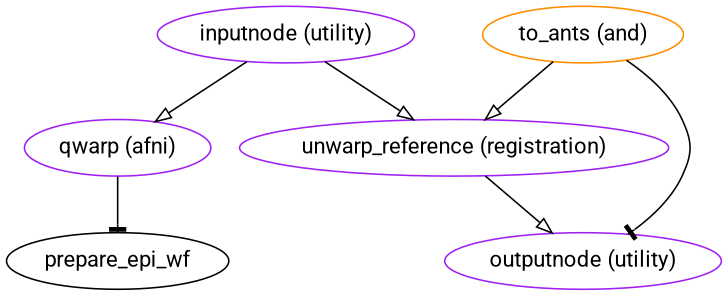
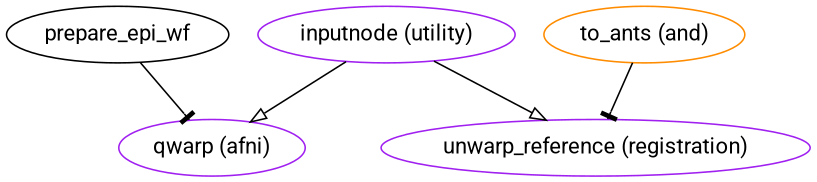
(525, 85) -> (622, 87)
(118, 201) -> (162, 88)
(583, 261) -> none
